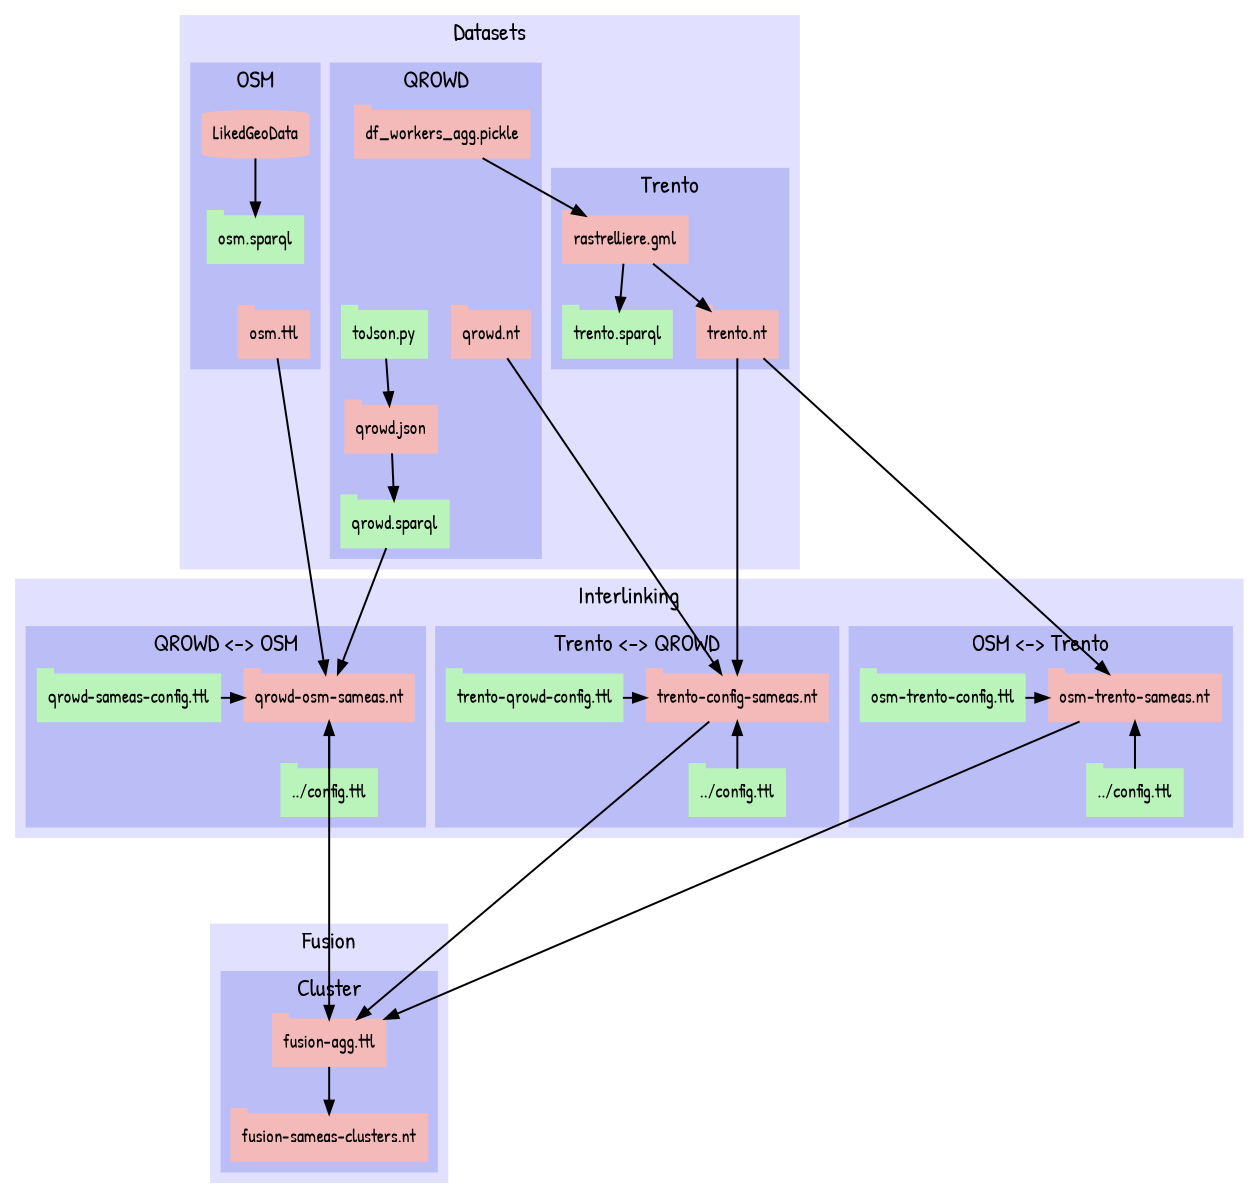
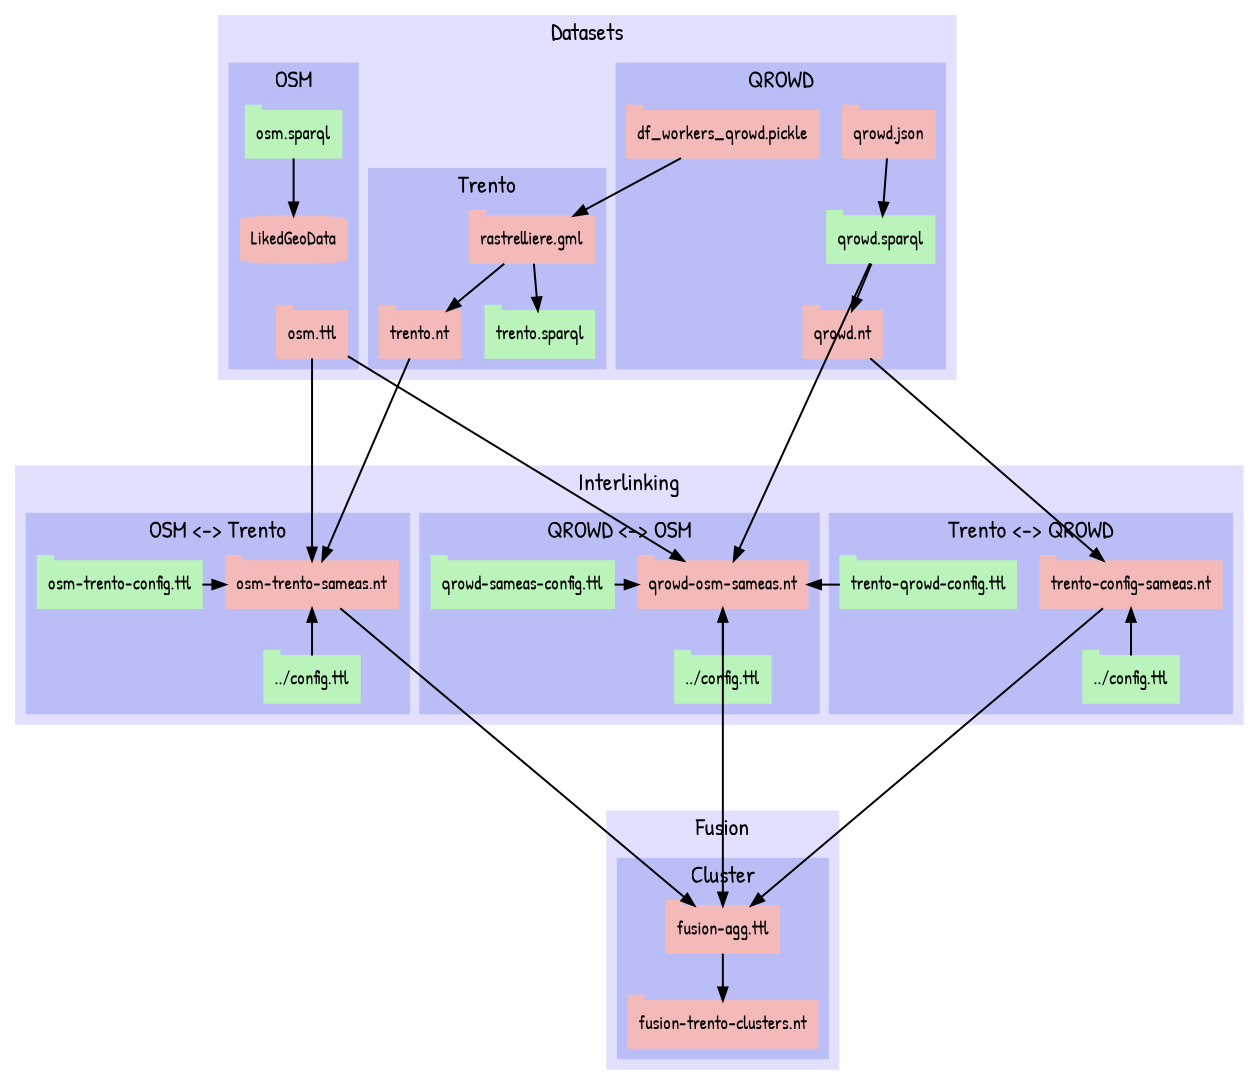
(442, 134) -> (723, 134)
(255, 180) -> (294, 180)
none -> (864, 281)
(384, 334) -> none
none -> (312, 453)
(737, 509) -> none
(628, 698) -> (831, 585)
(329, 1138) -> (723, 1024)
